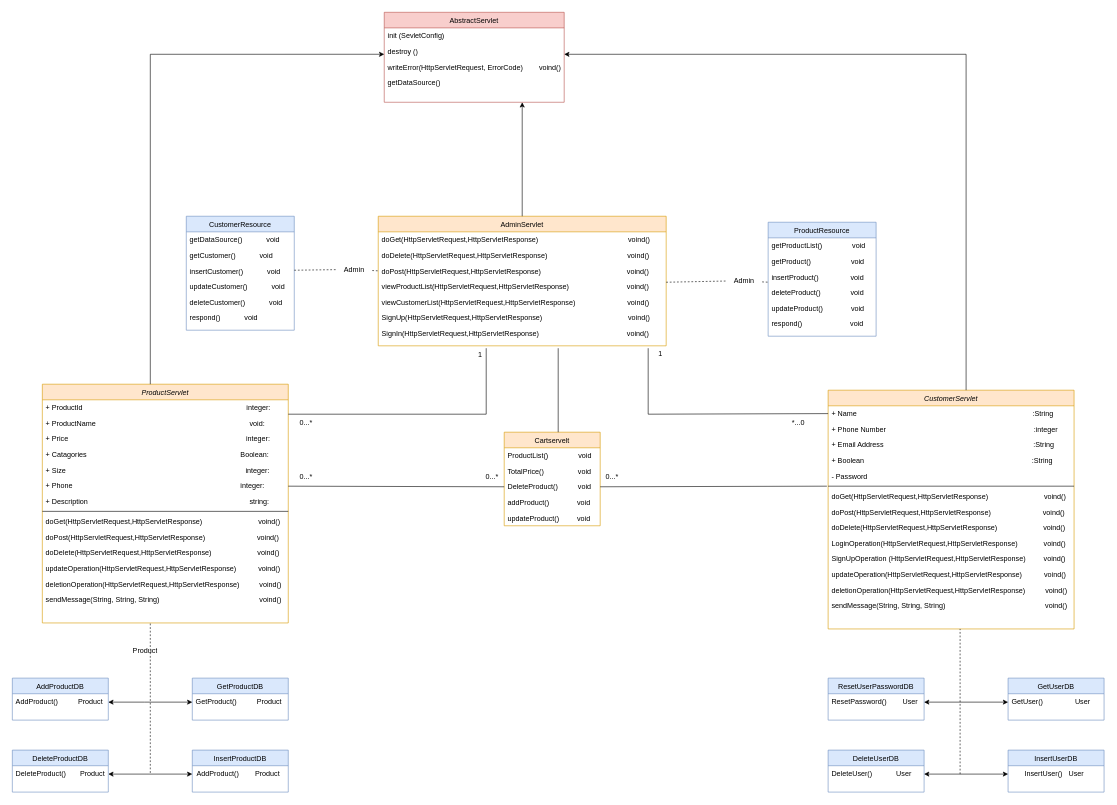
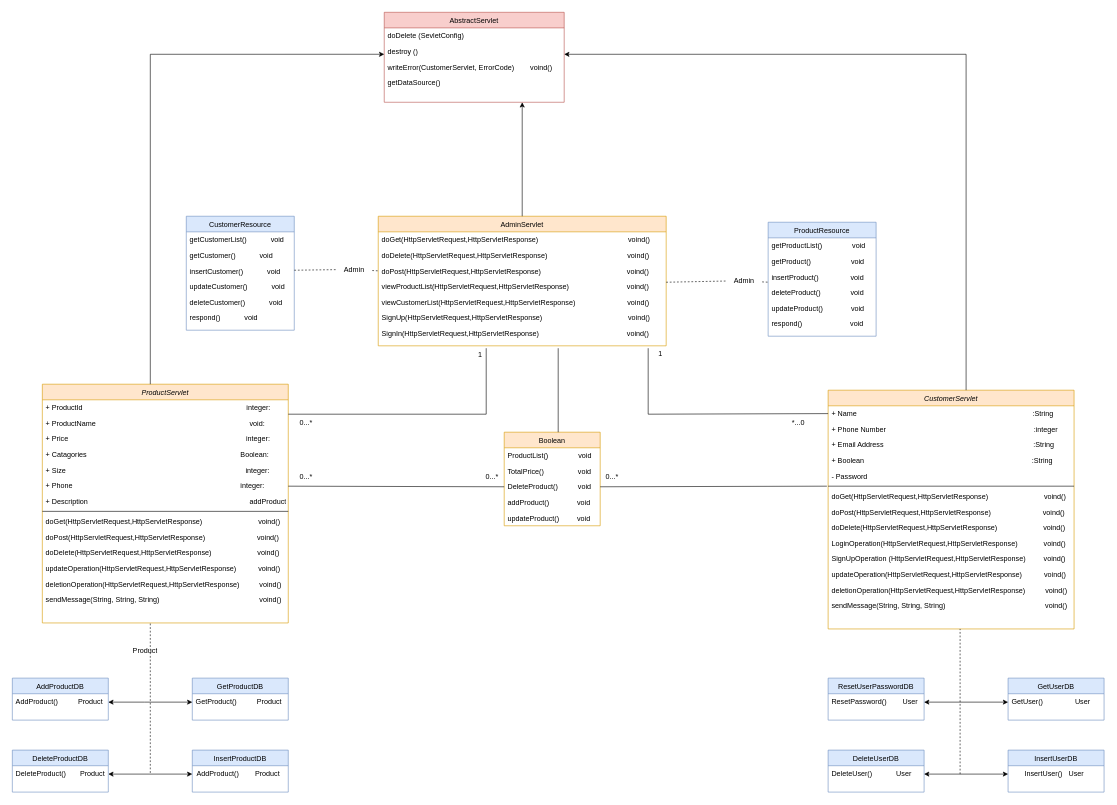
(421, 36) -> (430, 36)
(492, 67) -> (486, 67)
(251, 240) -> (254, 240)
(552, 440) -> (552, 440)
(244, 502) -> (253, 502)
